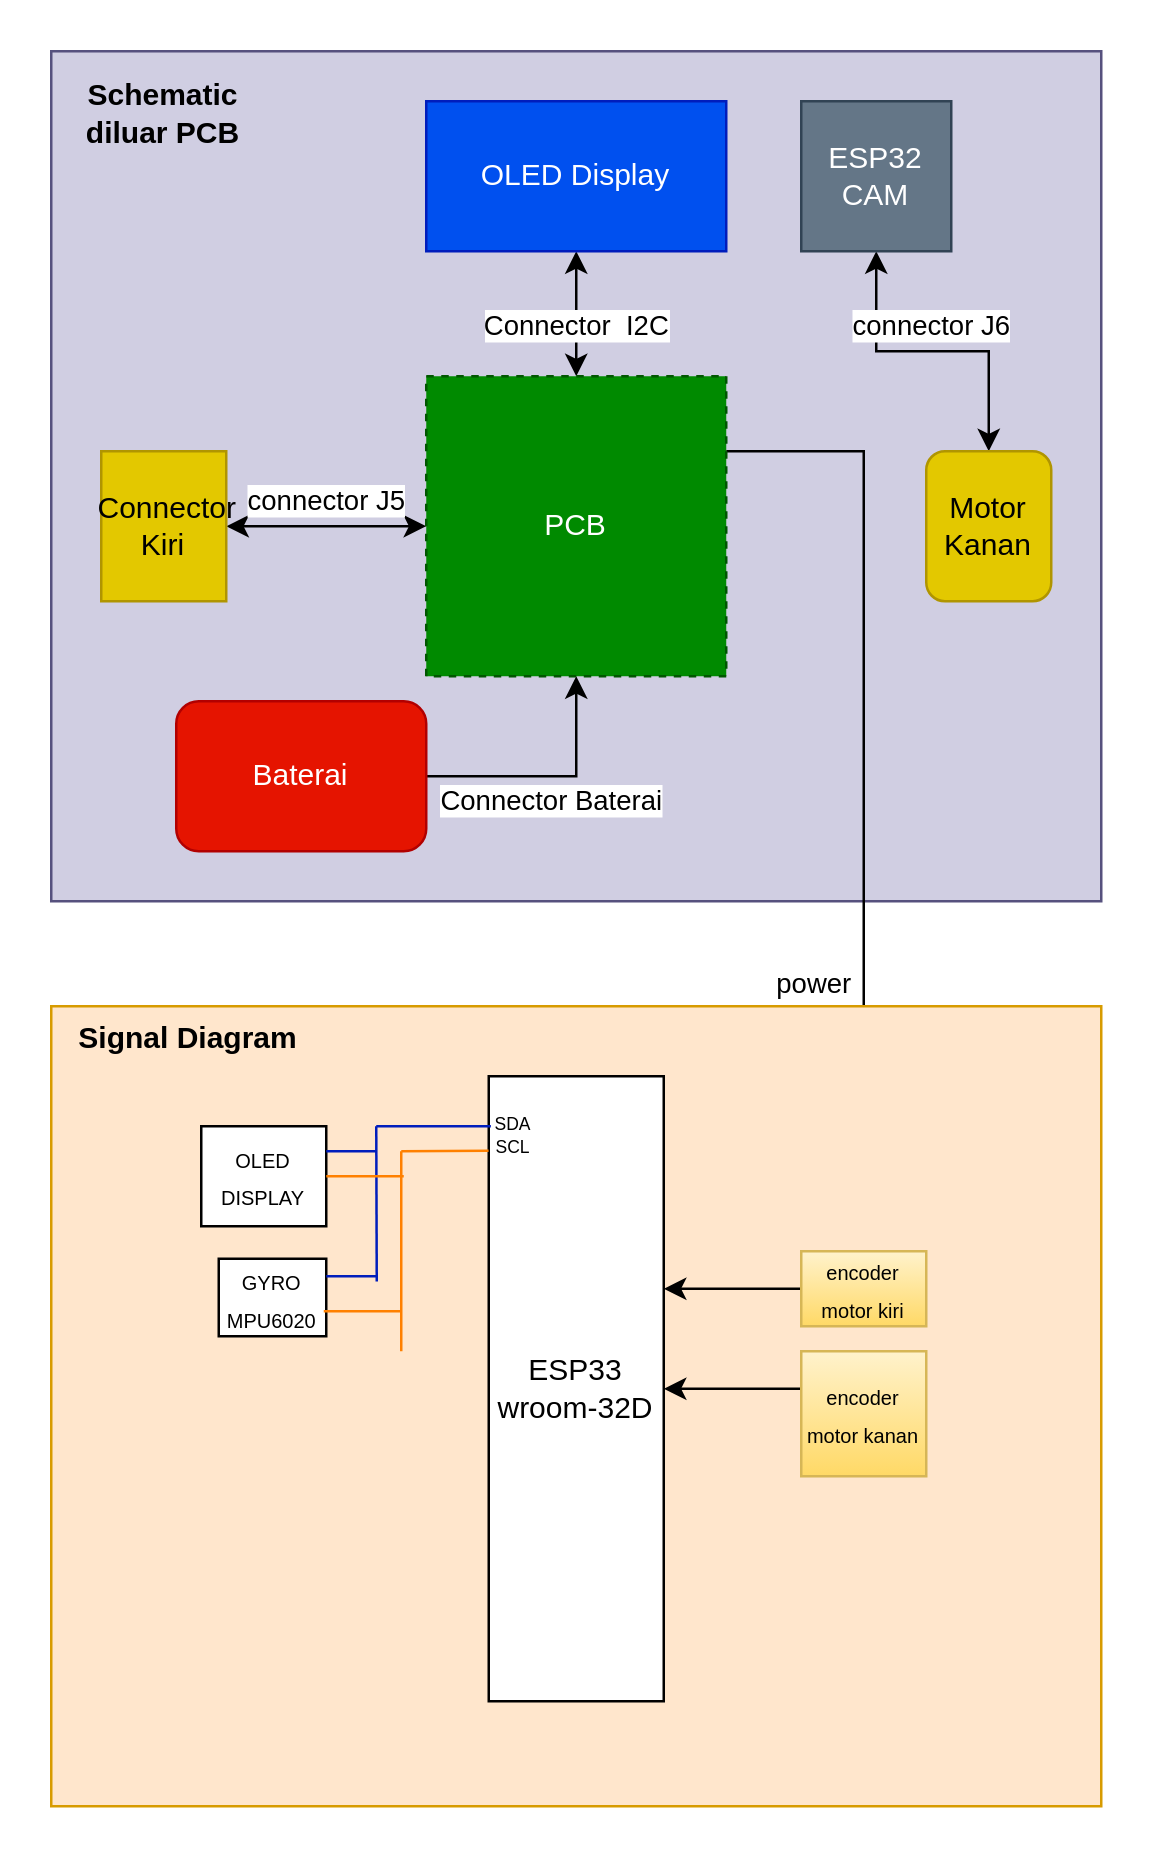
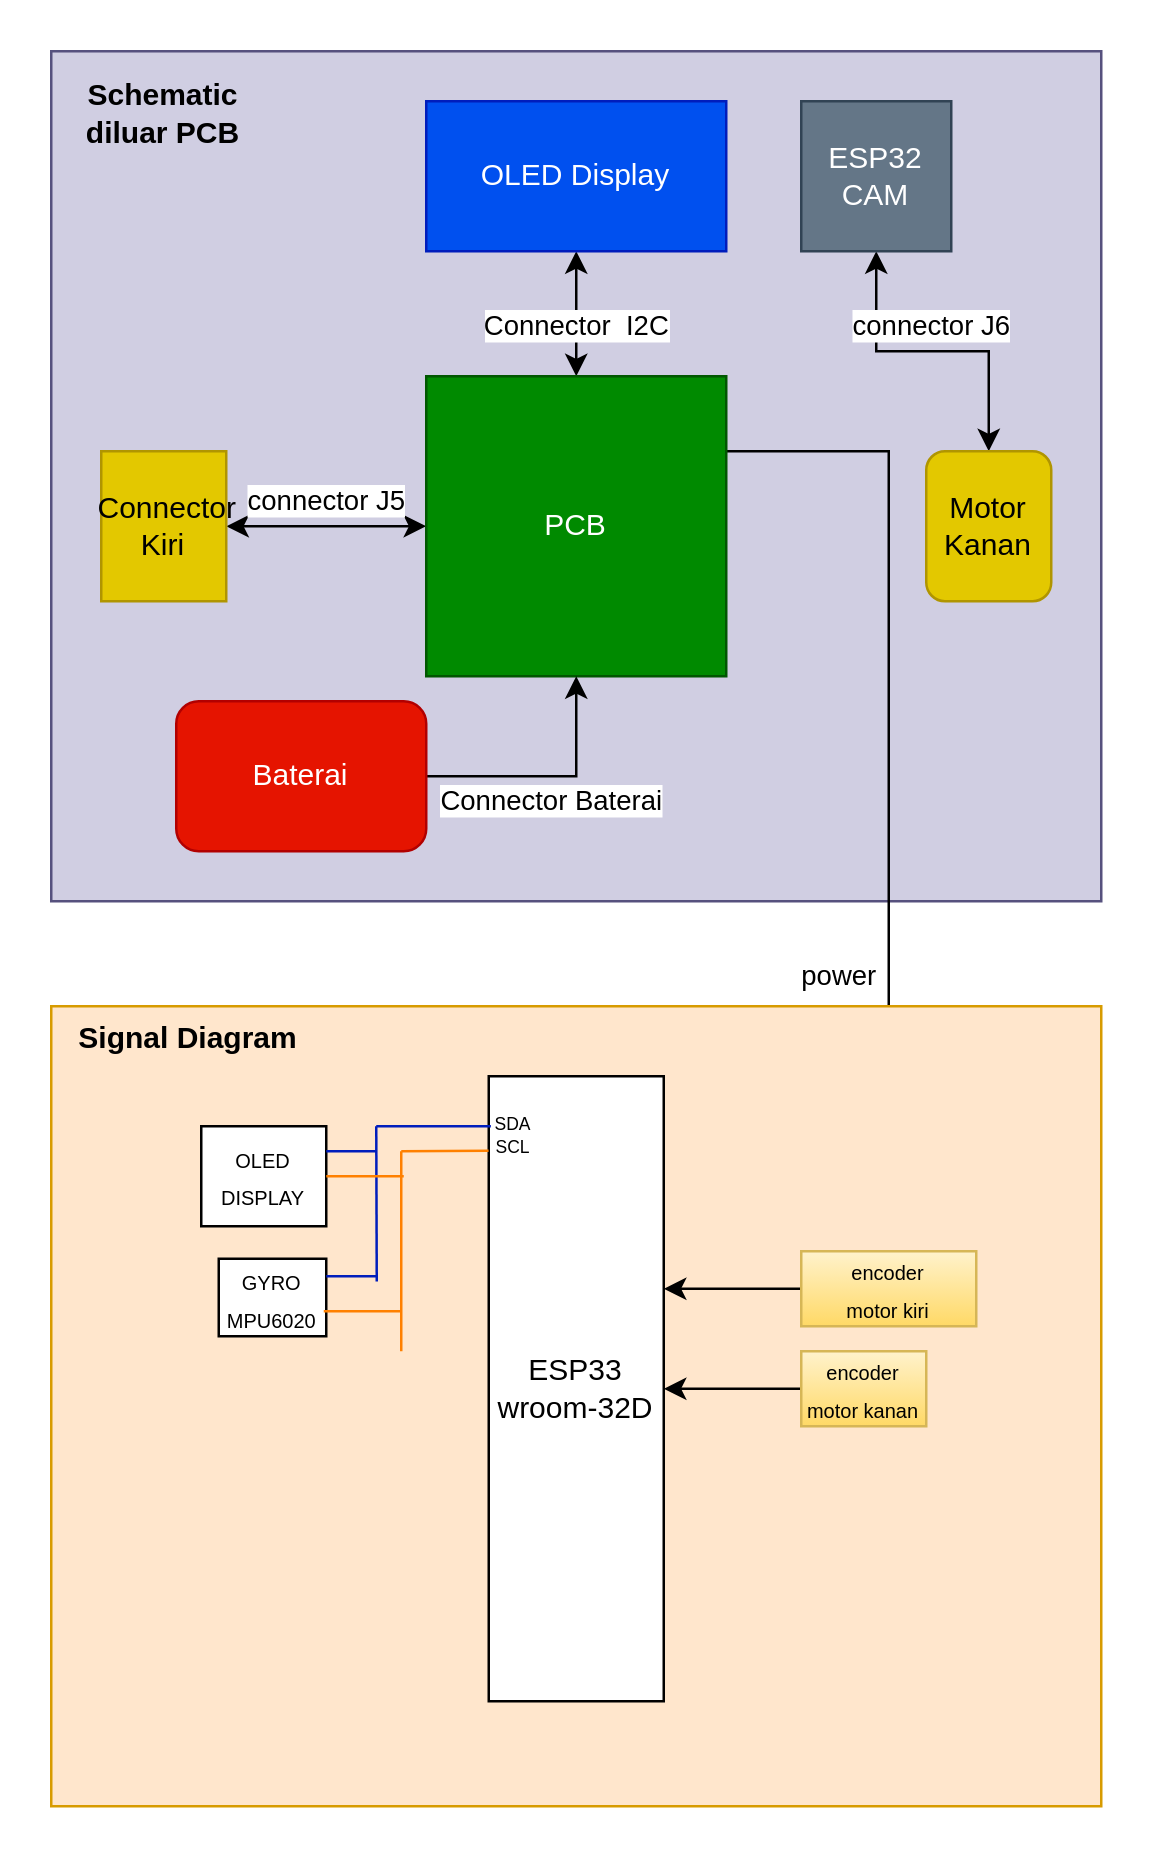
(576, 526) -> (576, 526)
(864, 1289) -> (889, 1289)
(864, 1414) -> (864, 1389)
